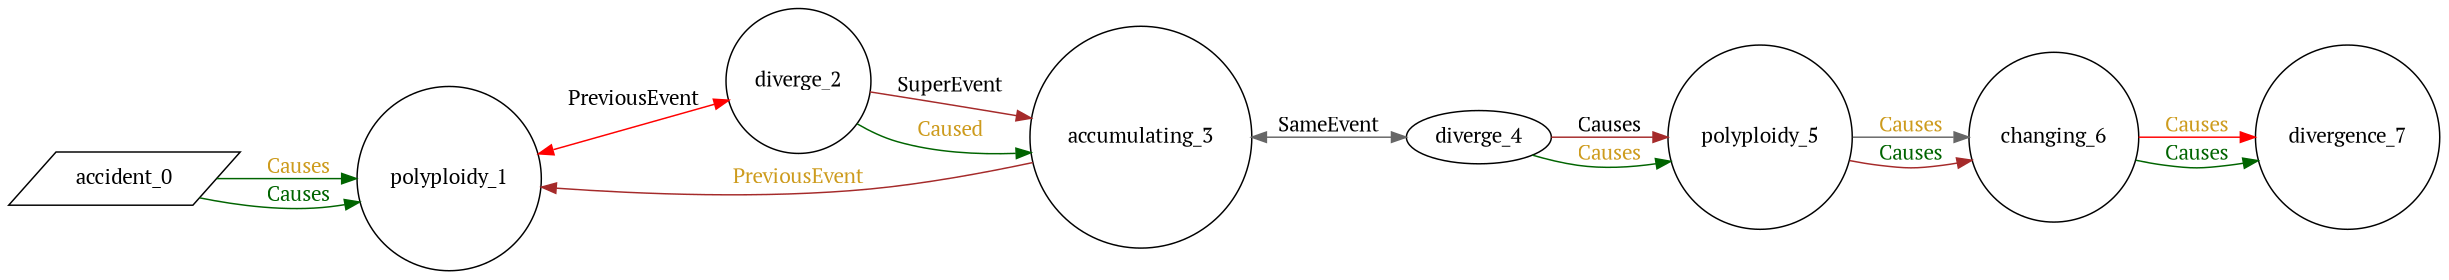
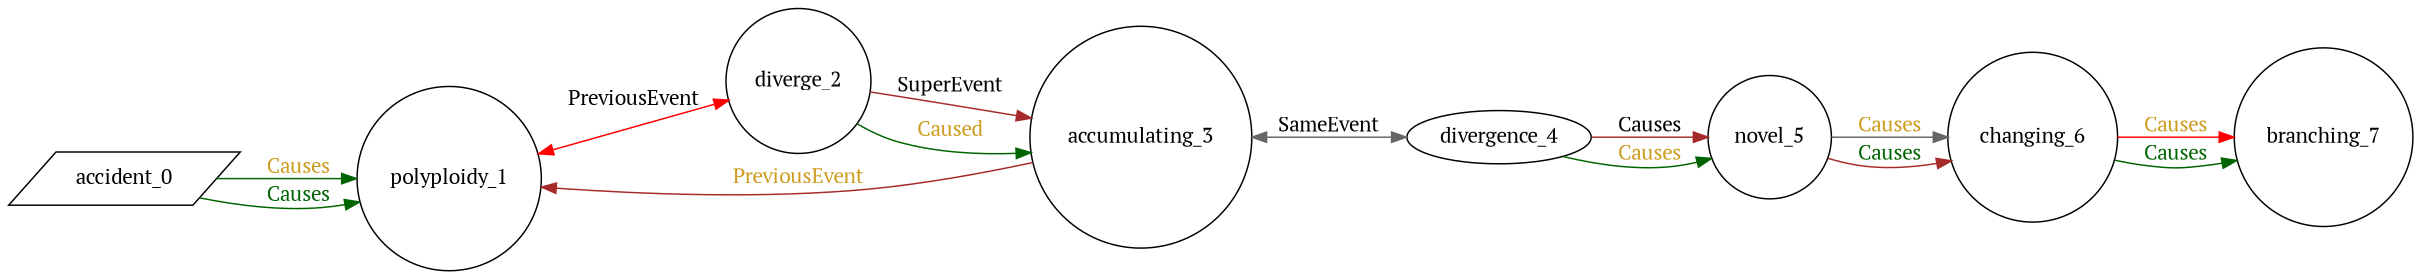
(1479, 137) -> (1499, 137)
(1760, 137) -> (1770, 137)
(2348, 137) -> (2324, 137)
